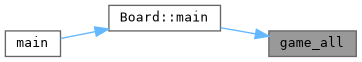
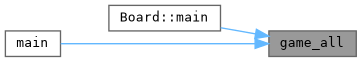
(78, 35) -> (158, 44)
